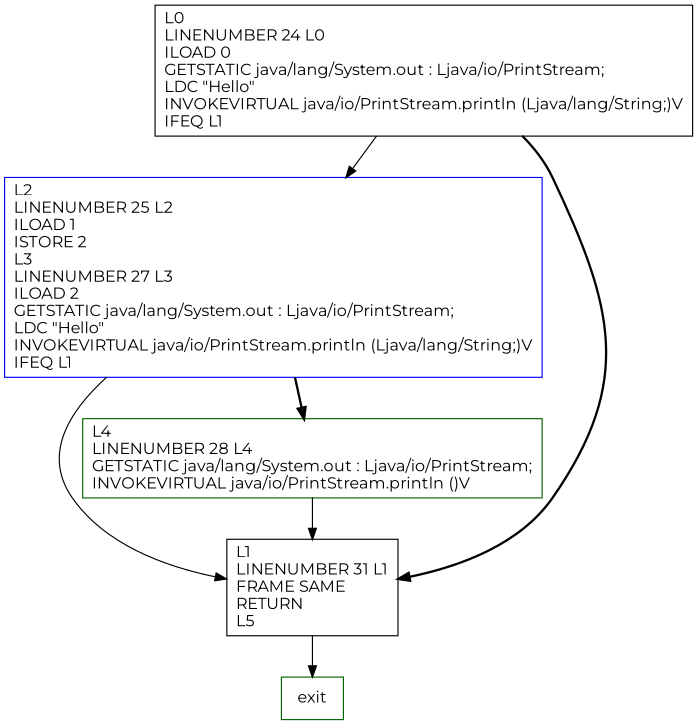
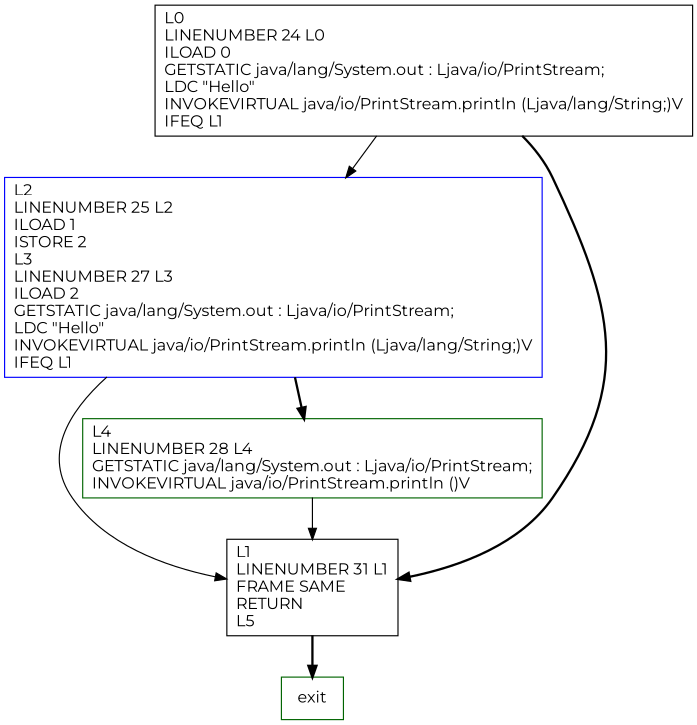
(312, 650) -> (312, 650)
